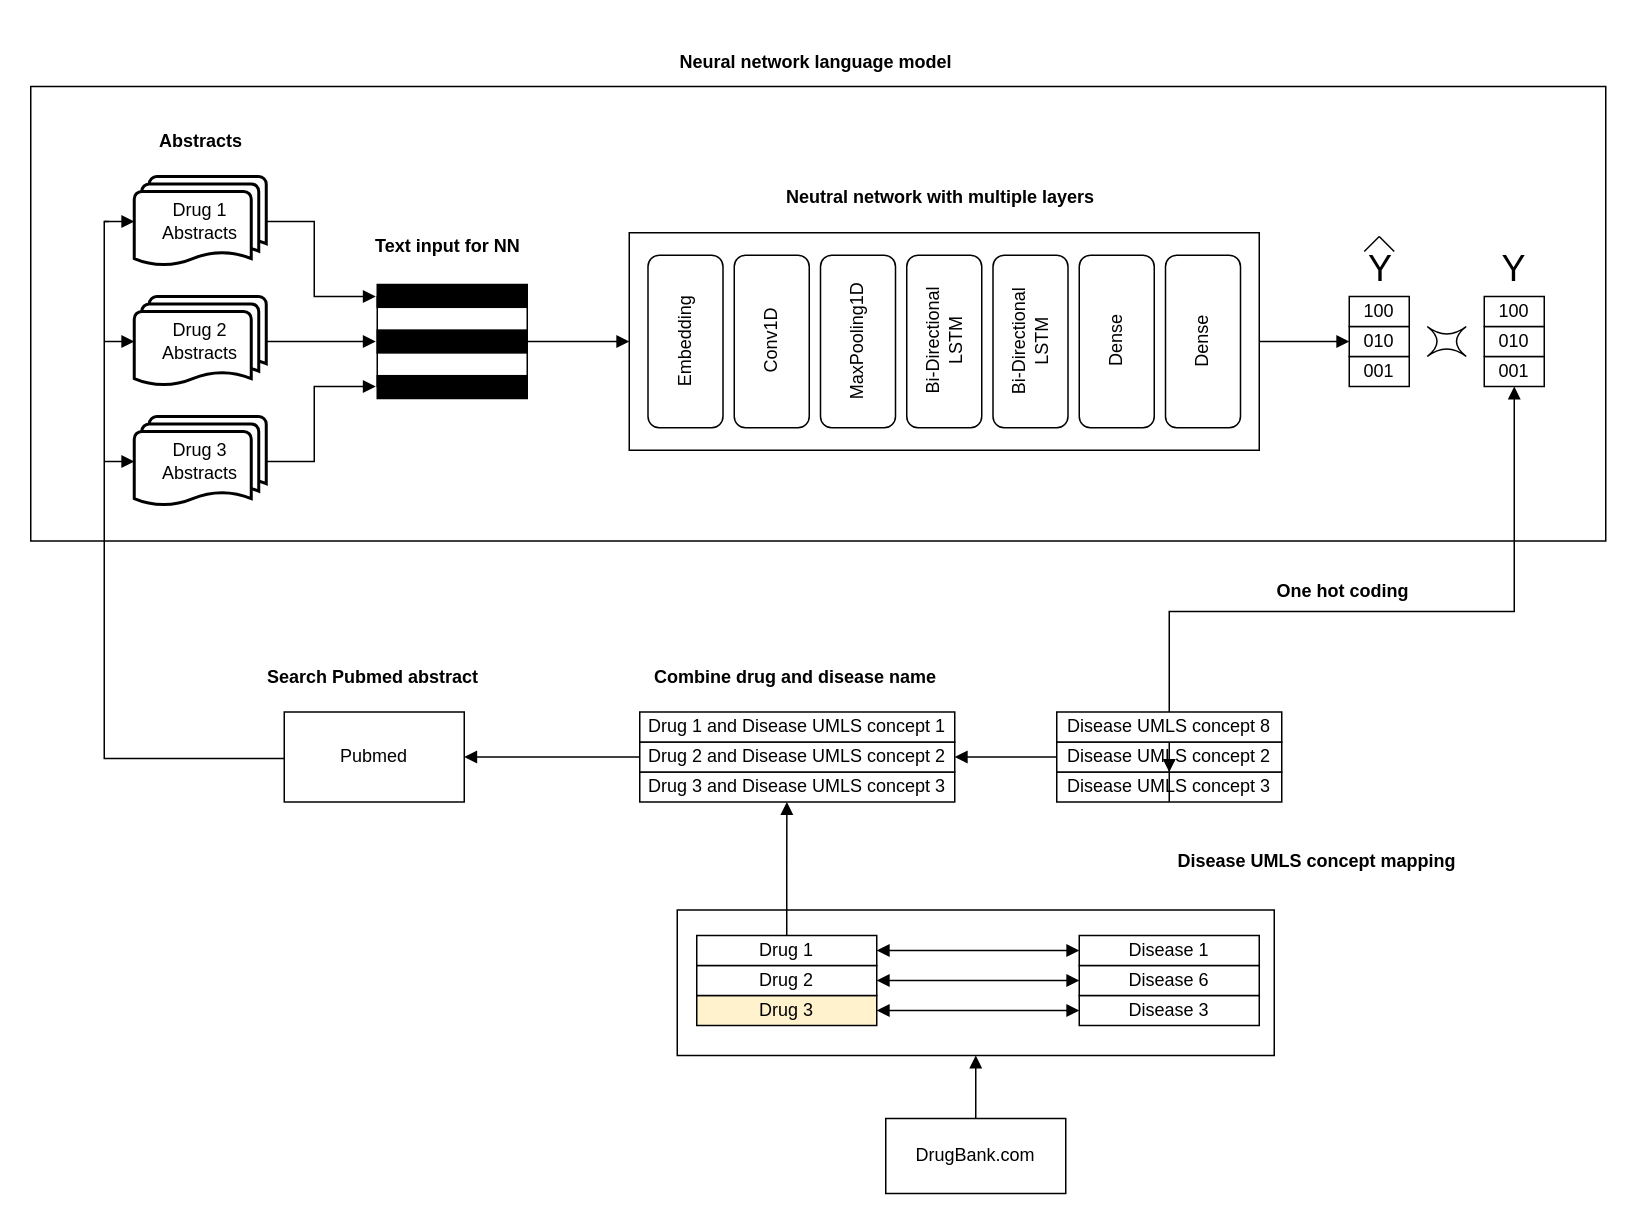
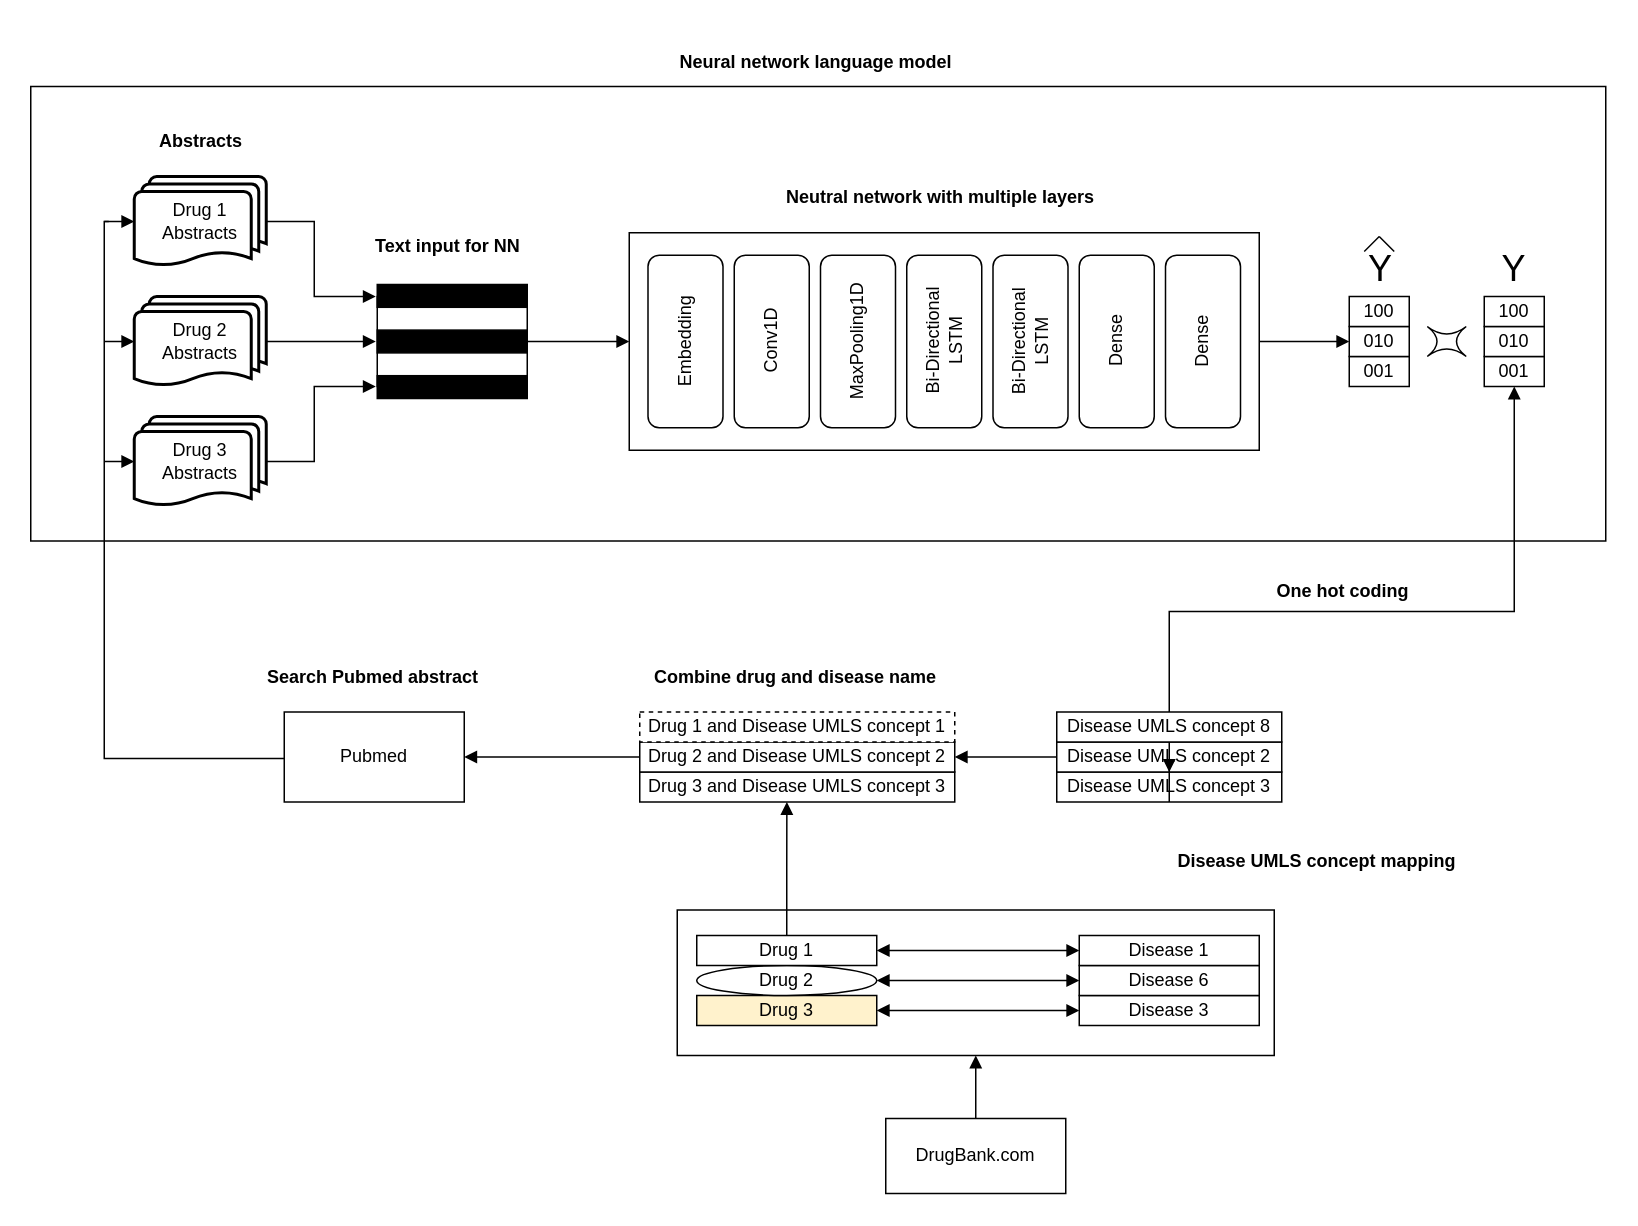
(797, 727) -> (797, 727)
(787, 980) -> (787, 980)
